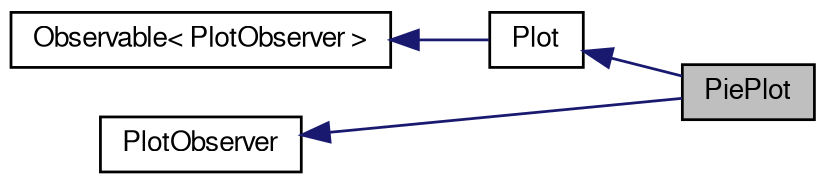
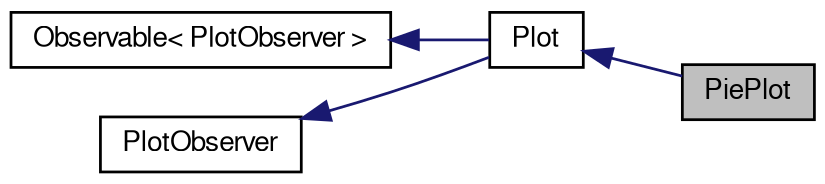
(506, 115) -> (410, 86)
